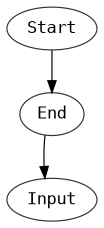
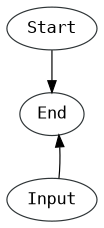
(44, 151) -> (60, 163)
